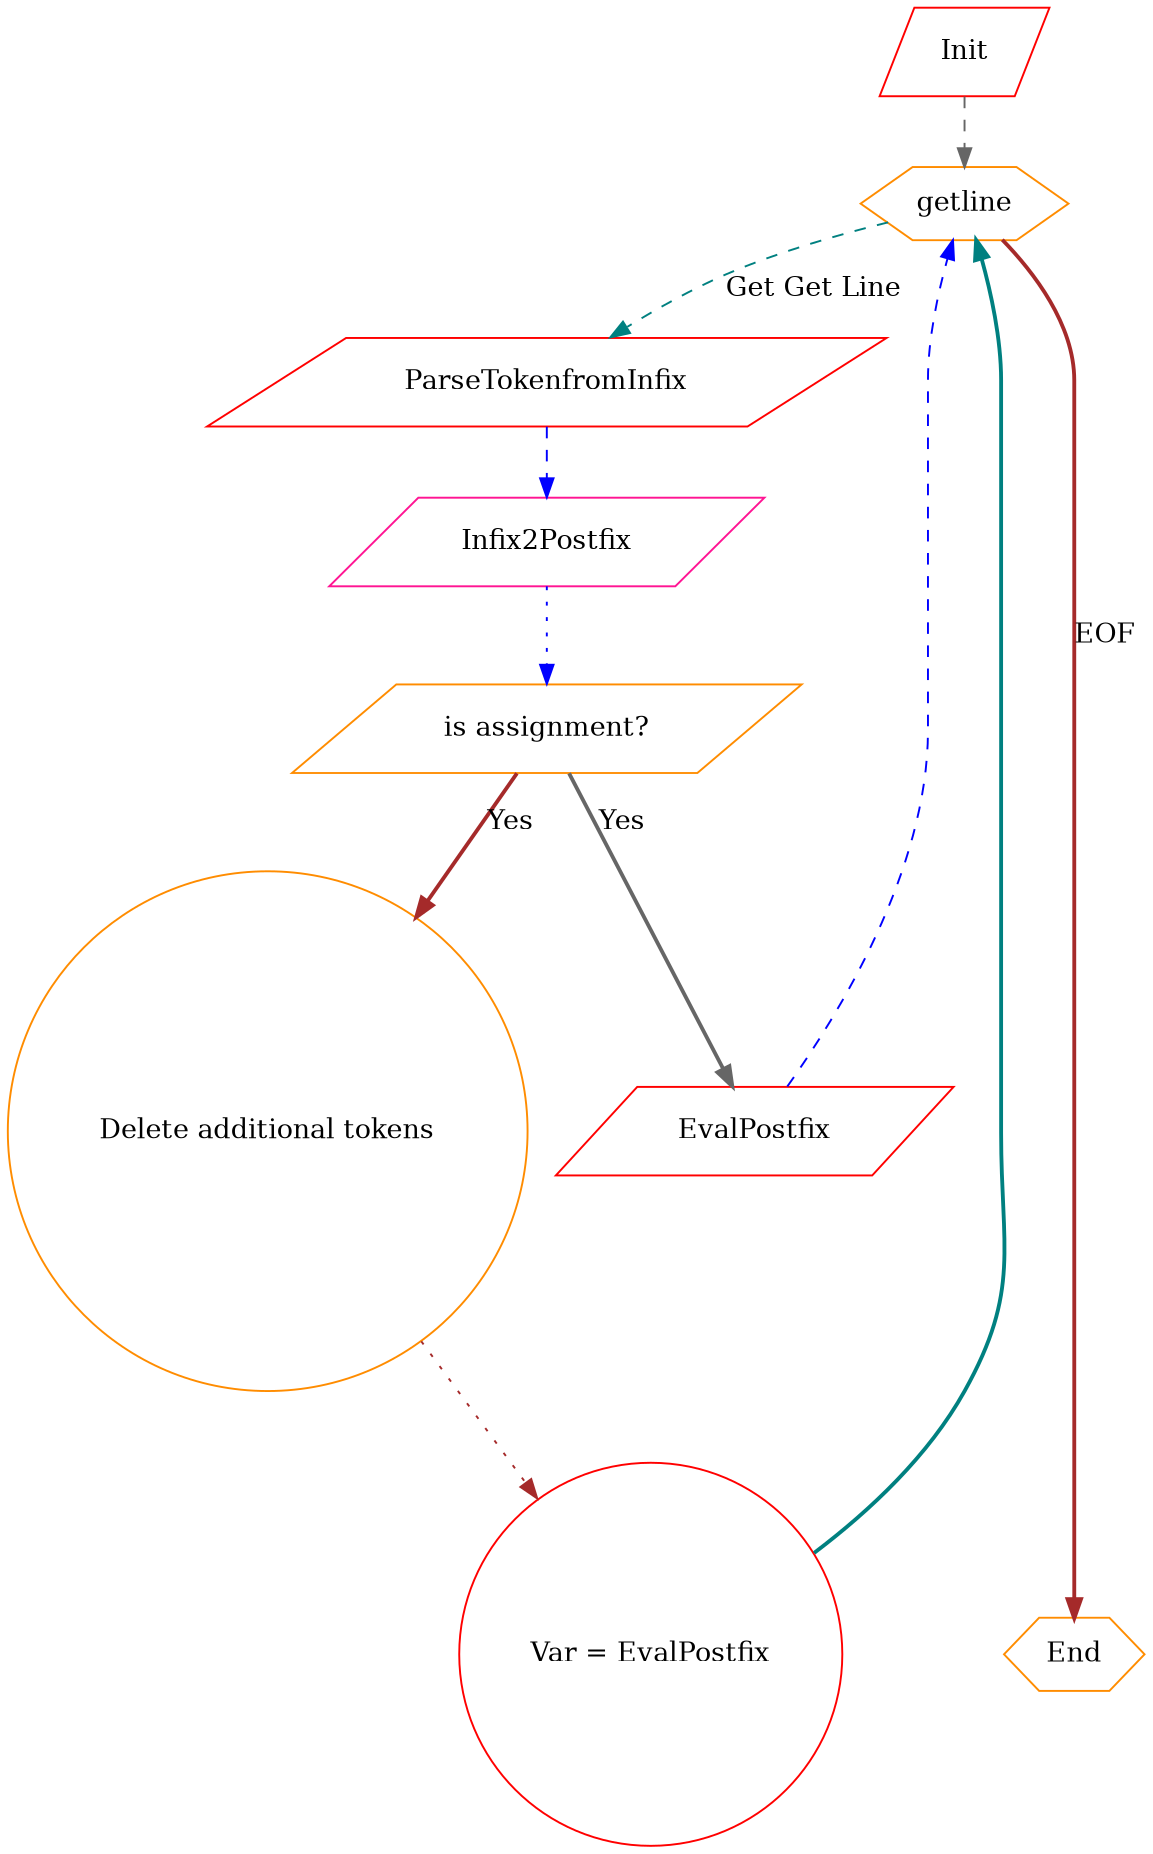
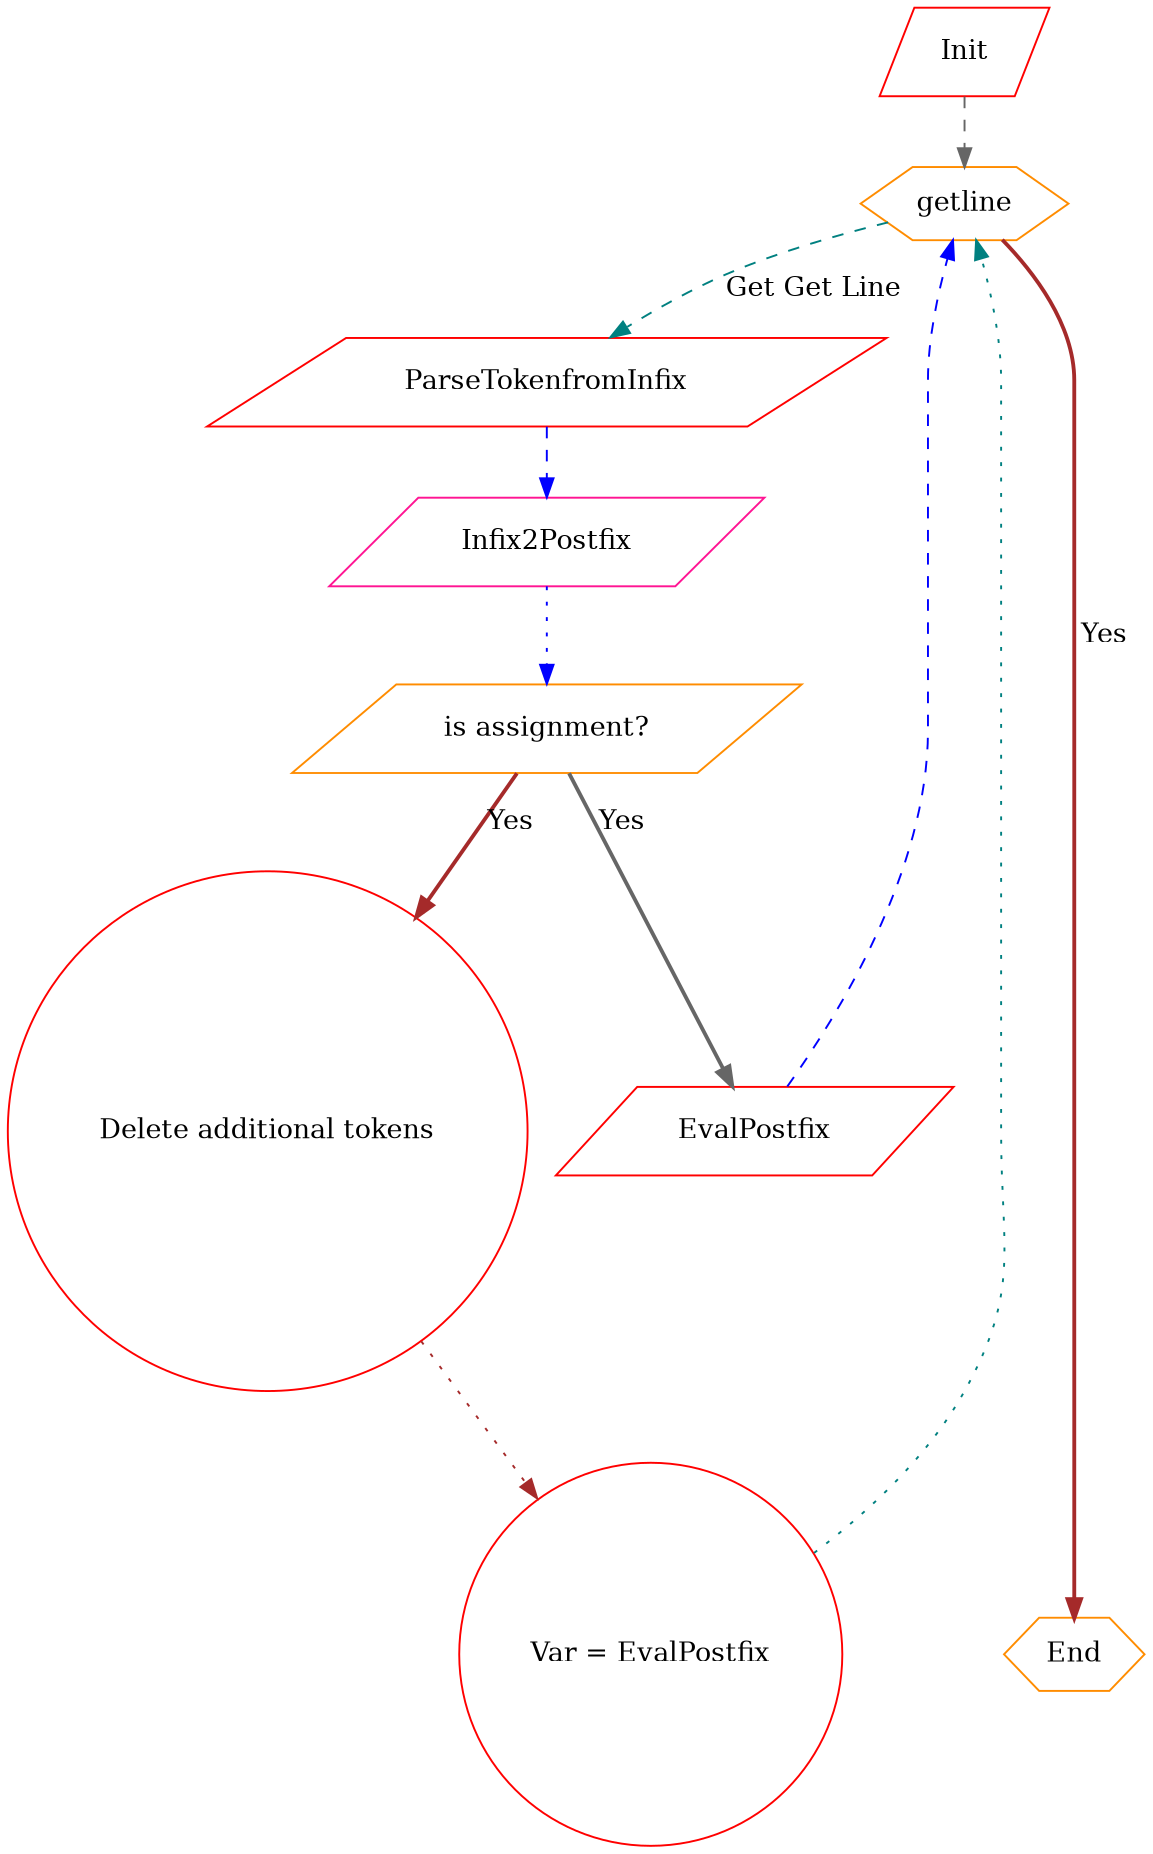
(1105, 635) -> (1105, 635)
(1001, 939) -> (1001, 939)
(268, 1131) -> (268, 1131)
